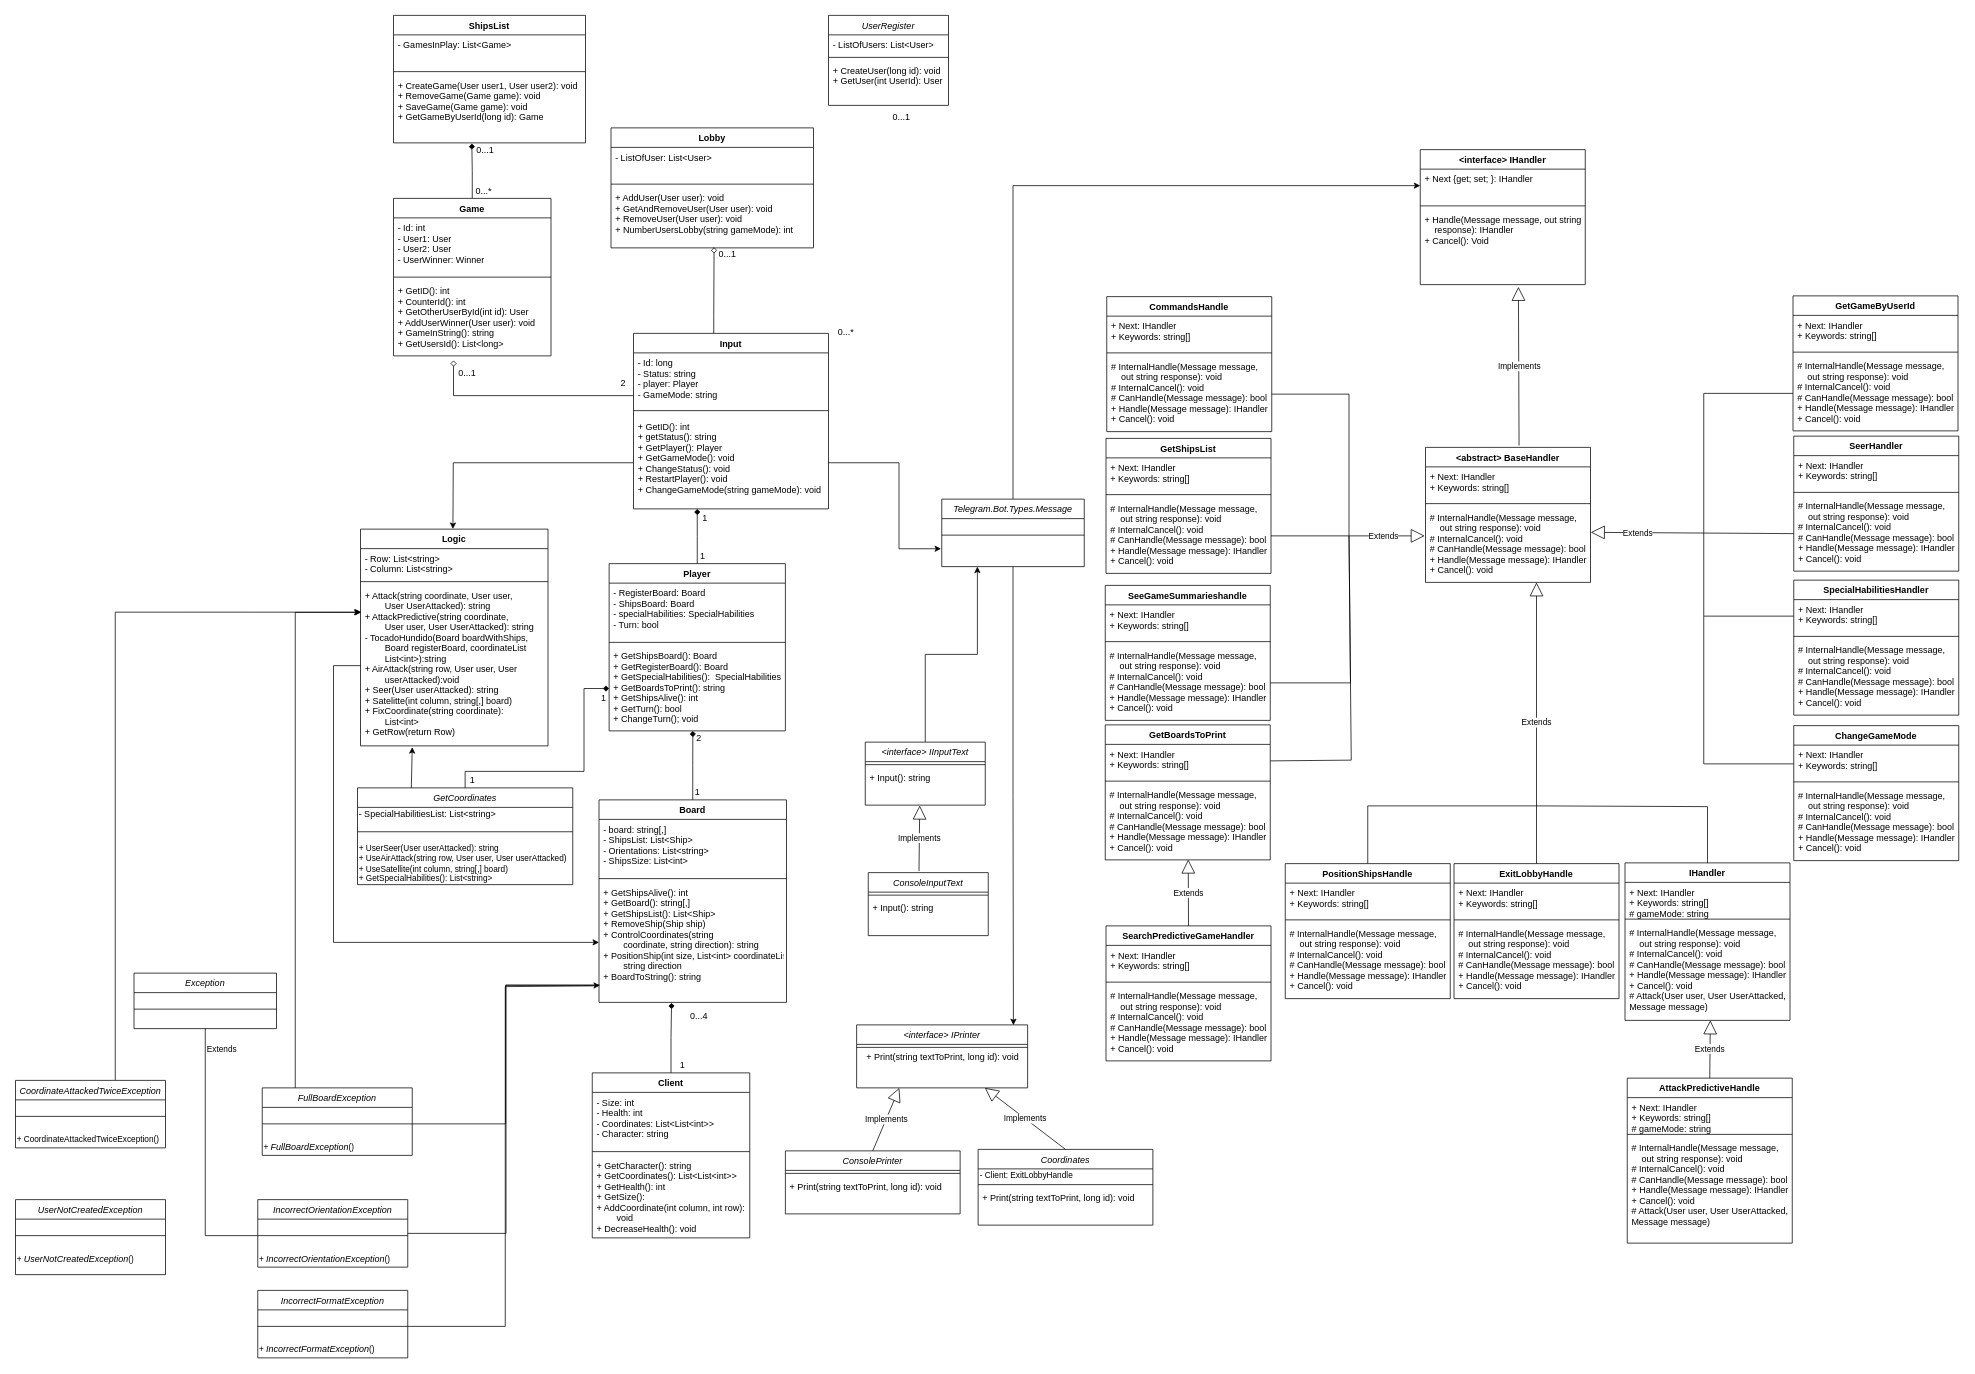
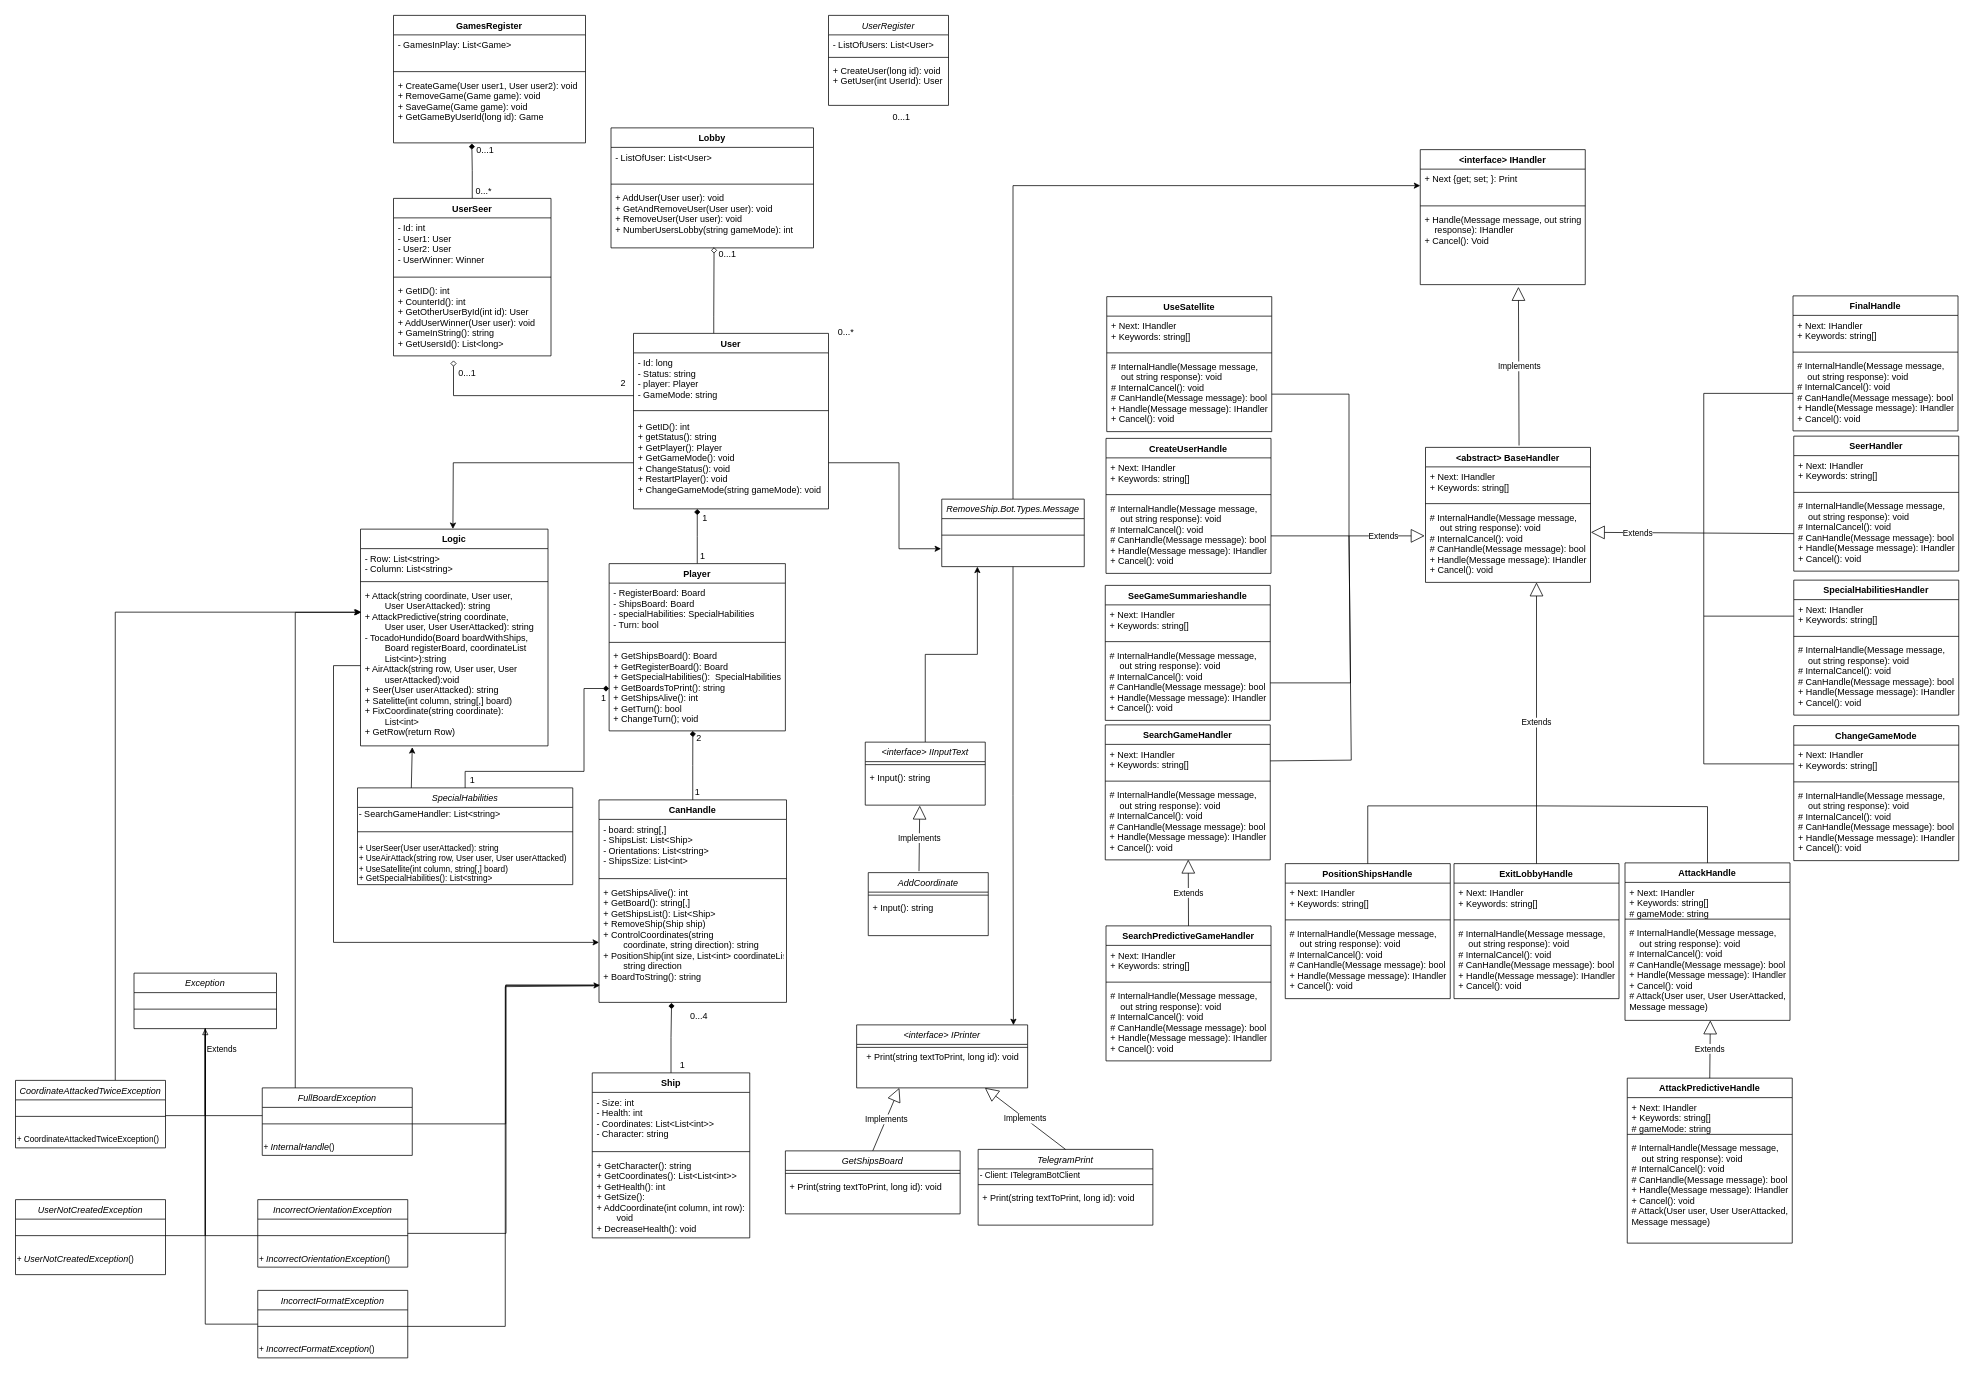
(489, 26) -> (489, 26)
(1487, 179) -> (1479, 179)
(472, 209) -> (472, 209)
(1875, 306) -> (1875, 306)
(1189, 307) -> (1189, 307)
(731, 344) -> (731, 344)
(1188, 449) -> (1188, 449)
(1013, 509) -> (1013, 509)
(1187, 735) -> (1187, 735)
(465, 798) -> (465, 798)
(692, 810) -> (692, 810)
(438, 814) -> (435, 814)
(1707, 873) -> (1707, 873)
(928, 883) -> (928, 883)
(671, 1083) -> (671, 1083)
none -> (185, 1116)
none -> (234, 1116)
(311, 1147) -> (303, 1147)
(1065, 1160) -> (1065, 1160)
(872, 1161) -> (872, 1161)
(1030, 1176) -> (1036, 1176)
none -> (185, 1236)
none -> (205, 1305)
